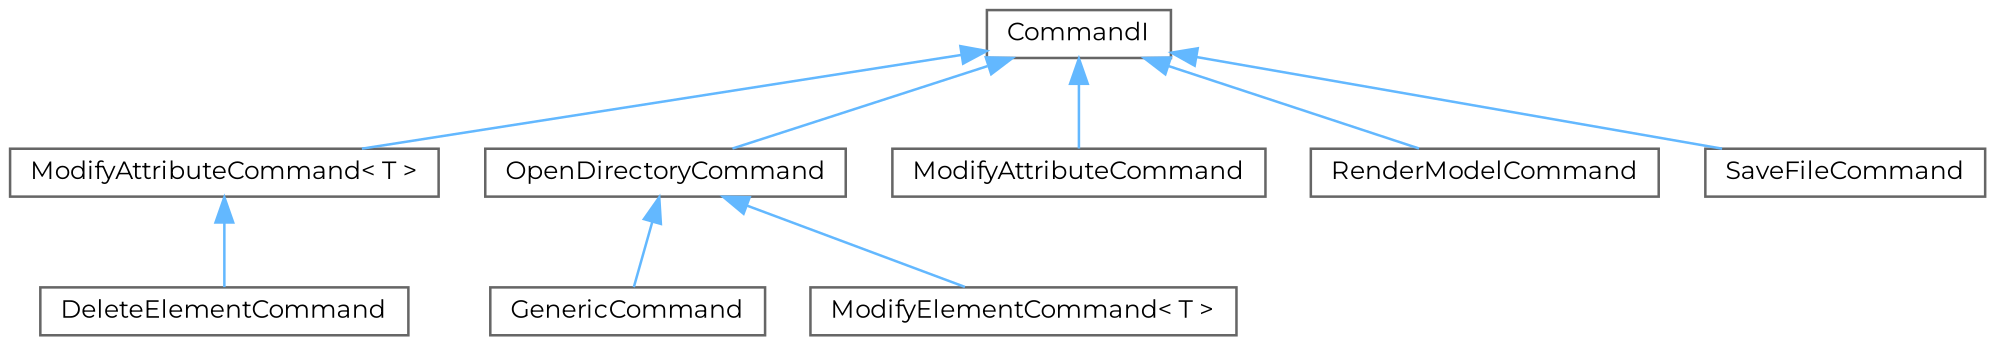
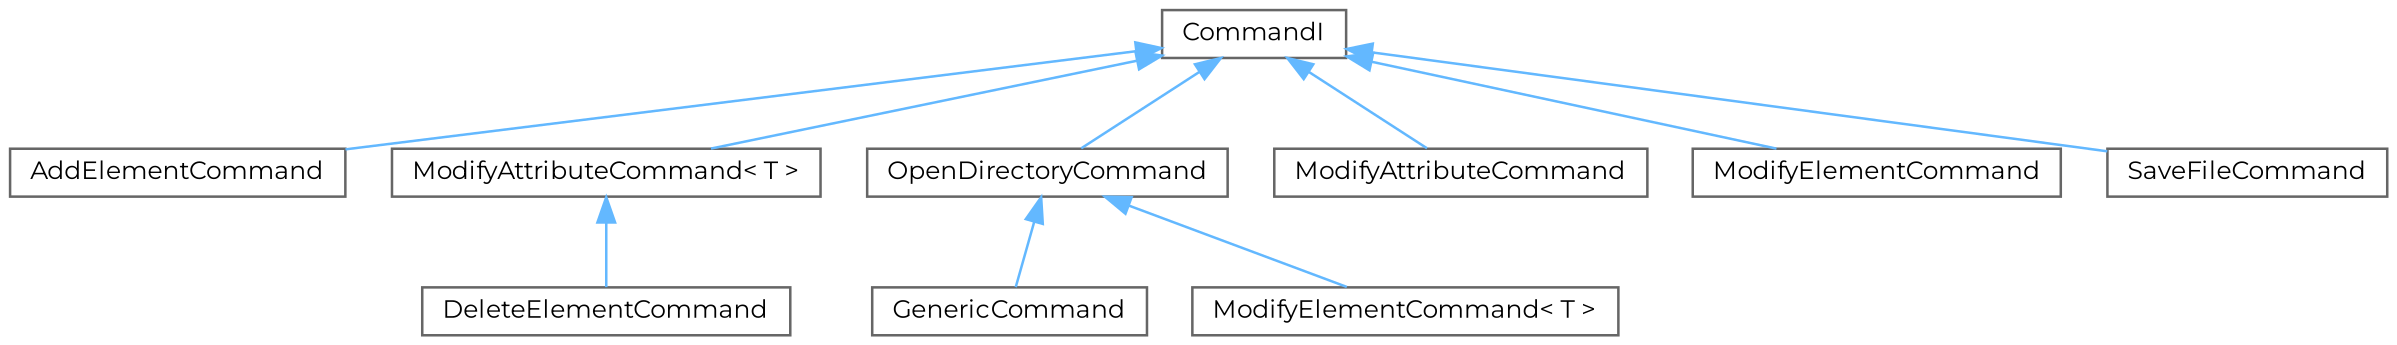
none -> (178, 173)
(1485, 173) -> (1877, 173)
